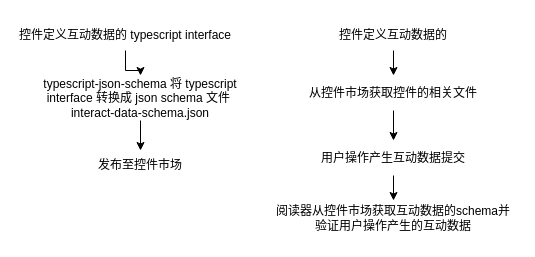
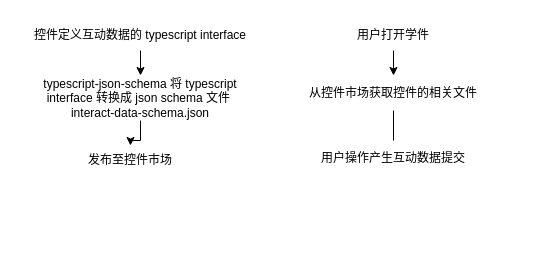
(126, 36) -> (141, 36)
(394, 36) -> (394, 36)
(394, 132) -> (394, 134)
(141, 166) -> (131, 161)
(394, 192) -> none
(394, 218) -> none
